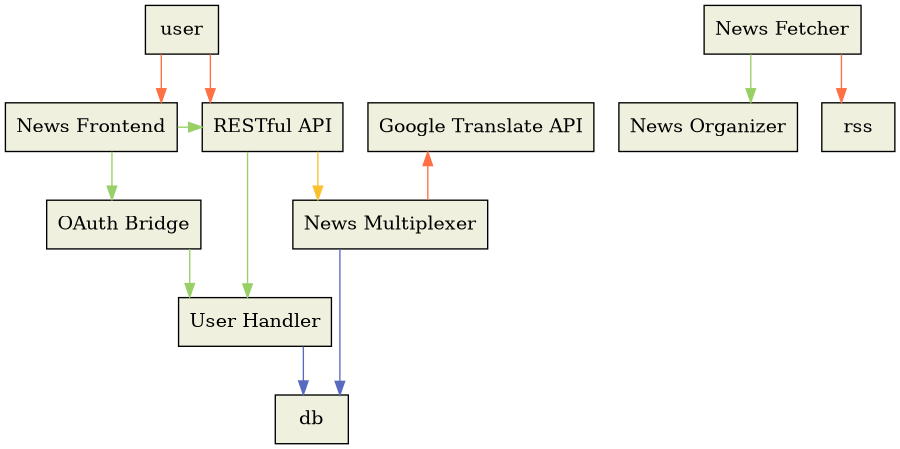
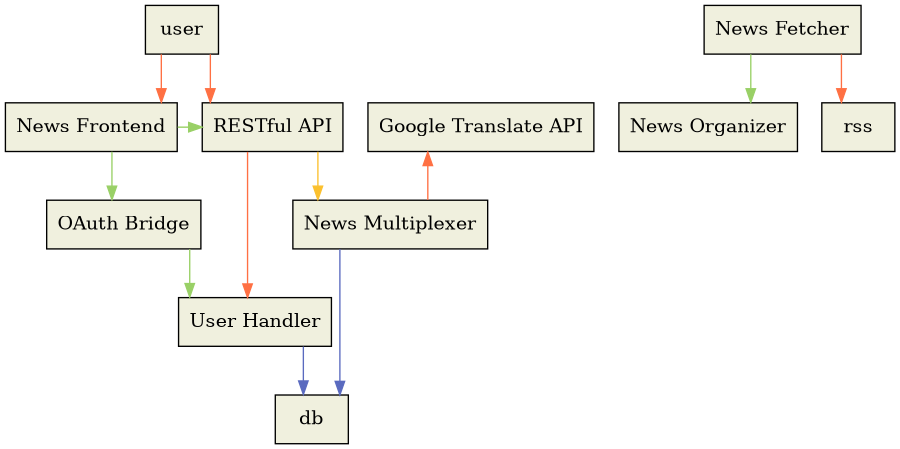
(248, 218) -> (248, 218)
